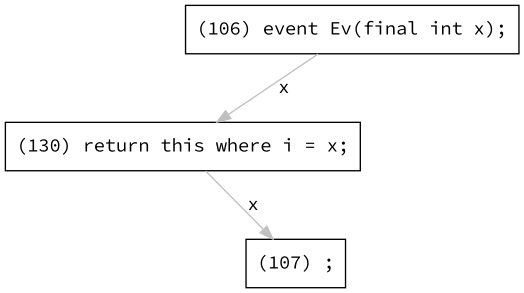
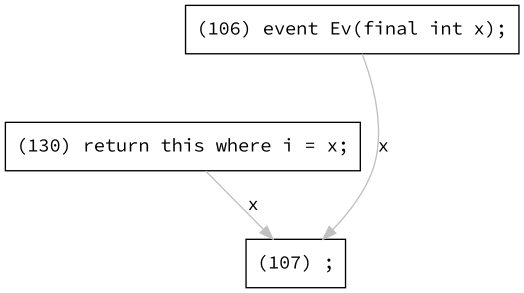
(273, 84) -> (378, 147)
